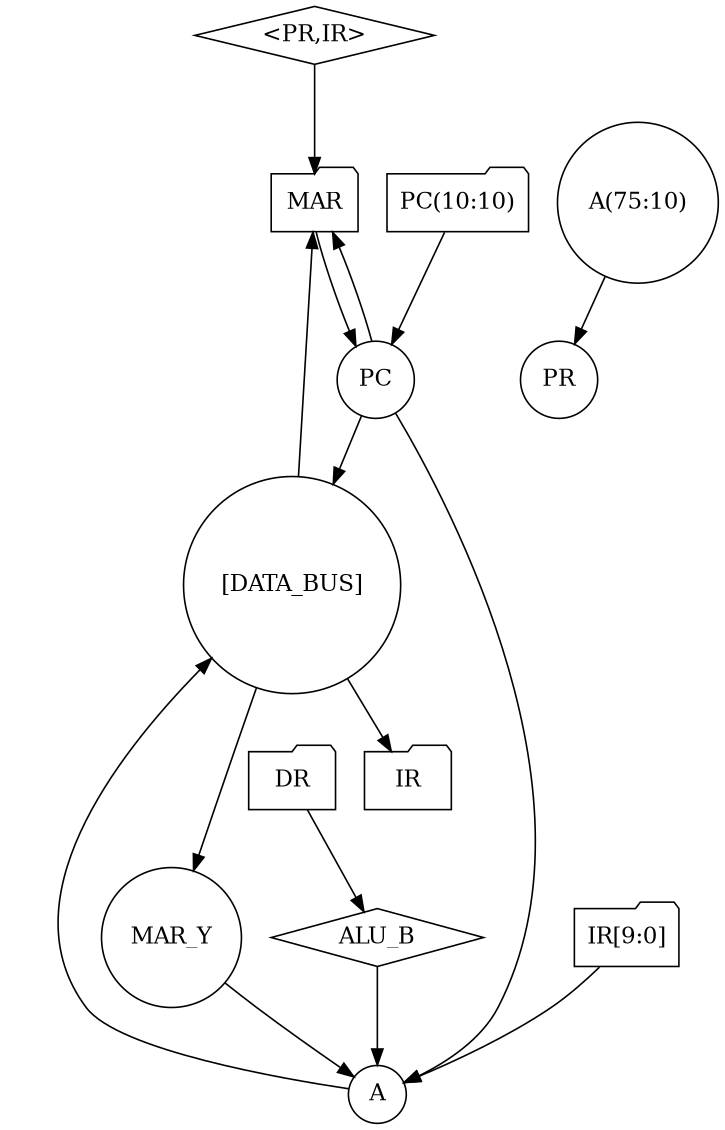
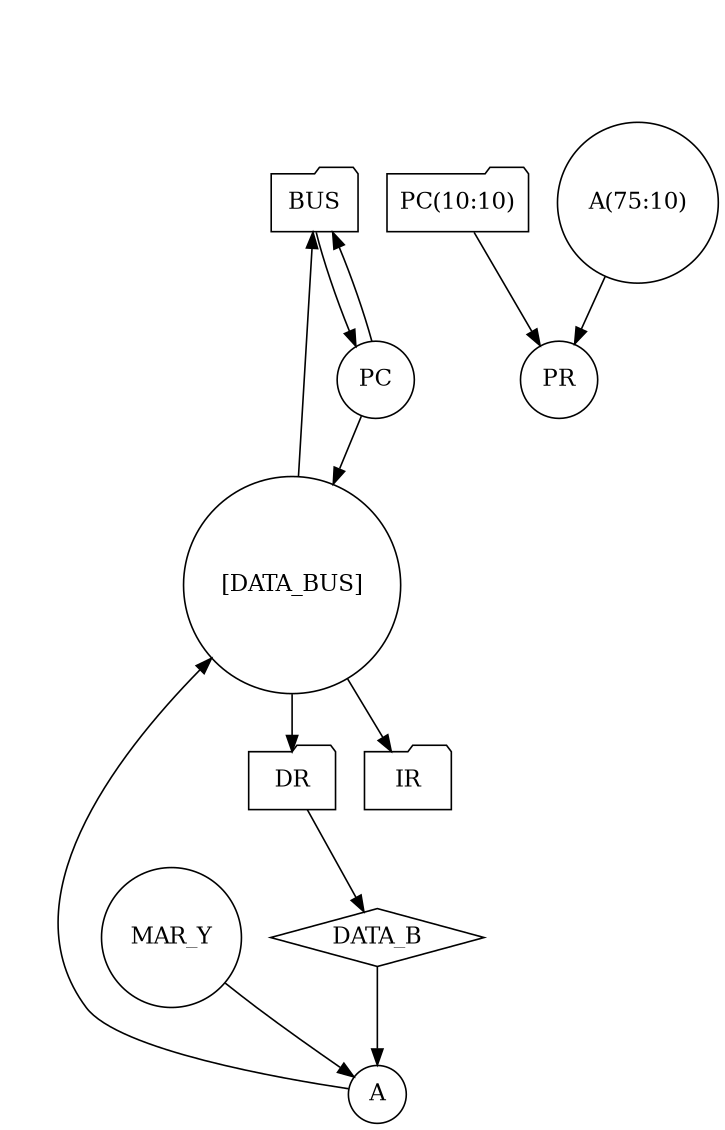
(315, 35) -> none
(315, 203) -> (315, 203)
(422, 281) -> (503, 282)
(528, 753) -> none
(227, 771) -> (292, 715)
(377, 938) -> (377, 938)
(627, 938) -> none
